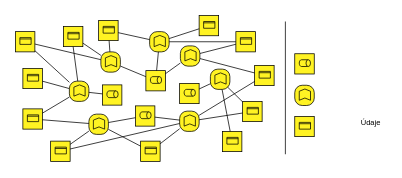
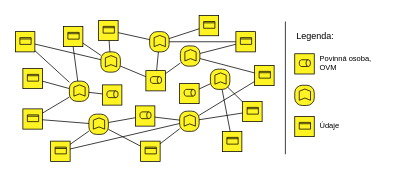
none -> (317, 36)
none -> (352, 62)
(376, 122) -> (335, 125)
